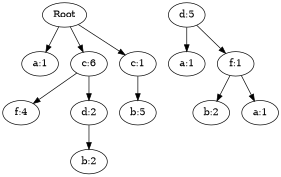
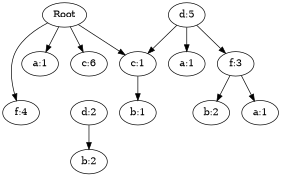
none -> (165, 37)
(236, 64) -> (236, 64)
(89, 85) -> none
(58, 86) -> (16, 52)
(138, 113) -> (138, 113)
